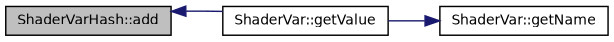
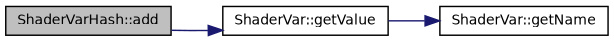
(204, 11) -> (190, 31)
